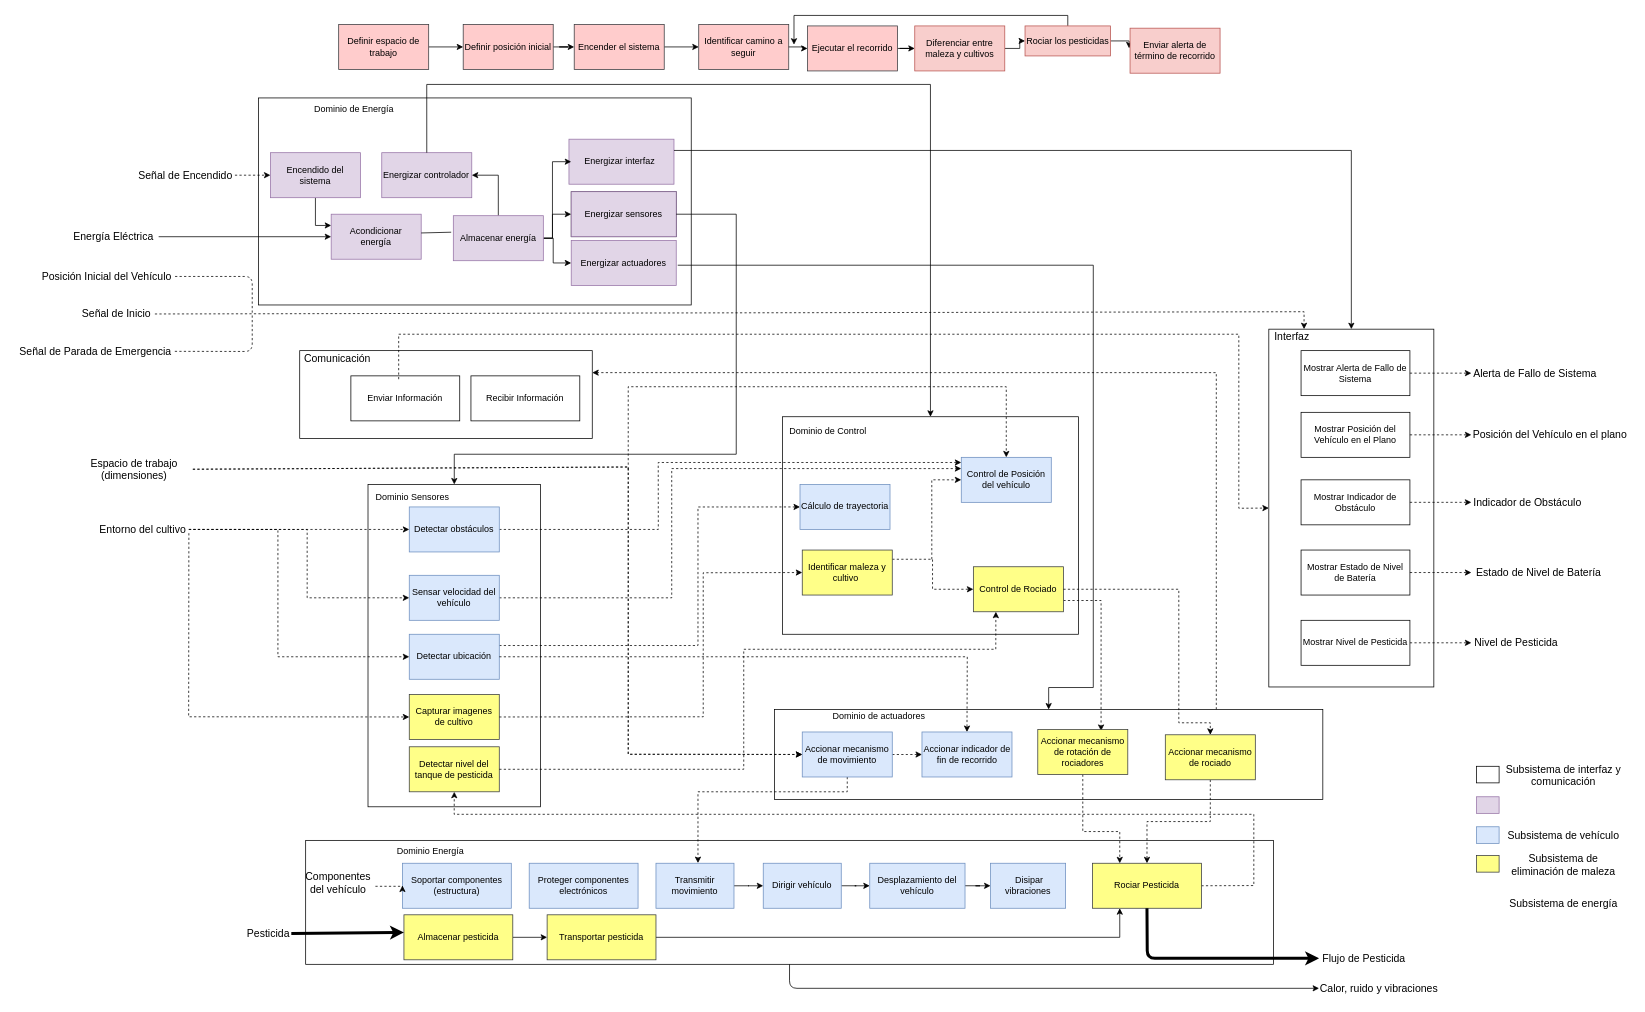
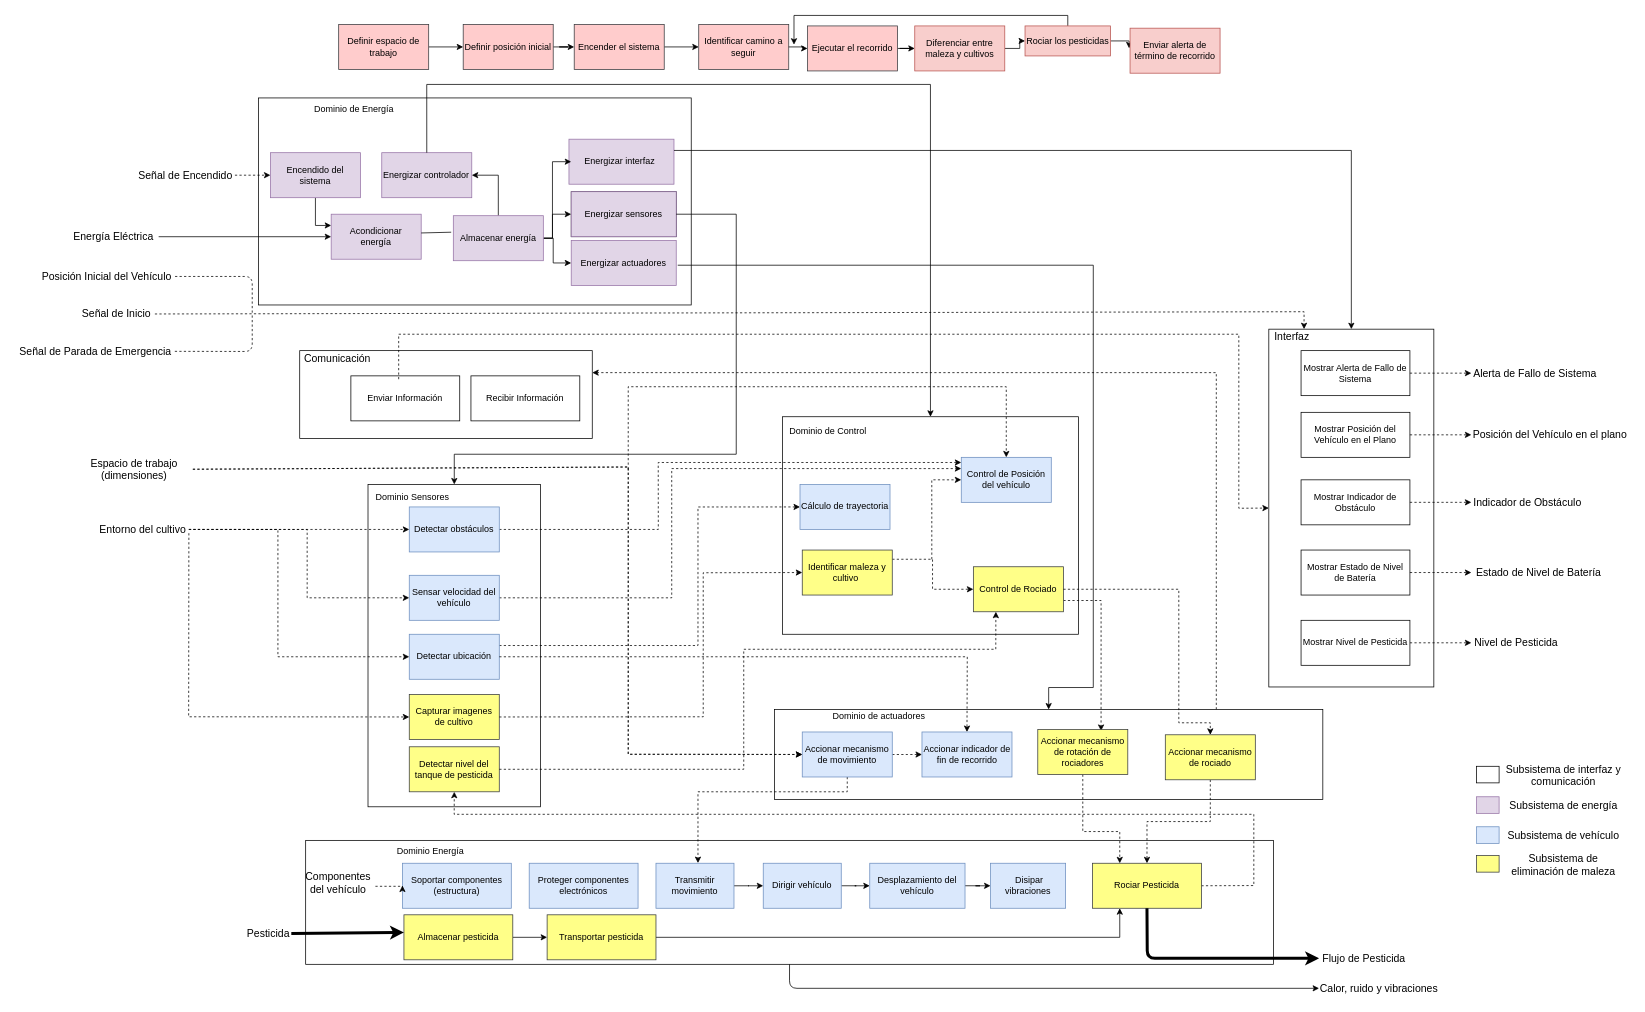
(1563, 903) -> (1563, 806)
